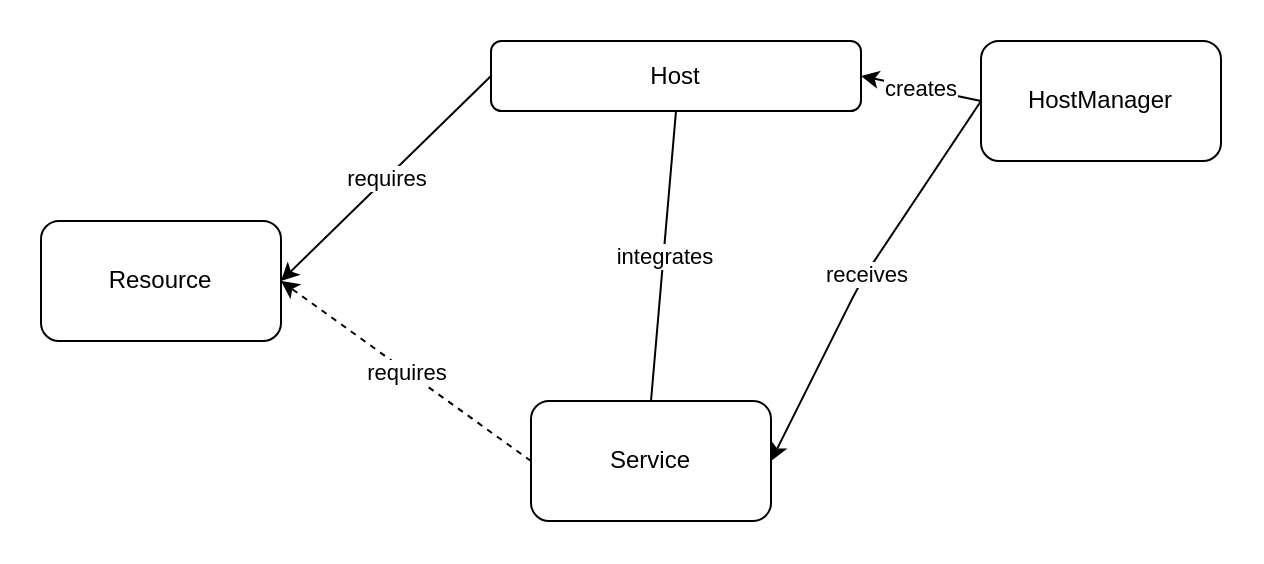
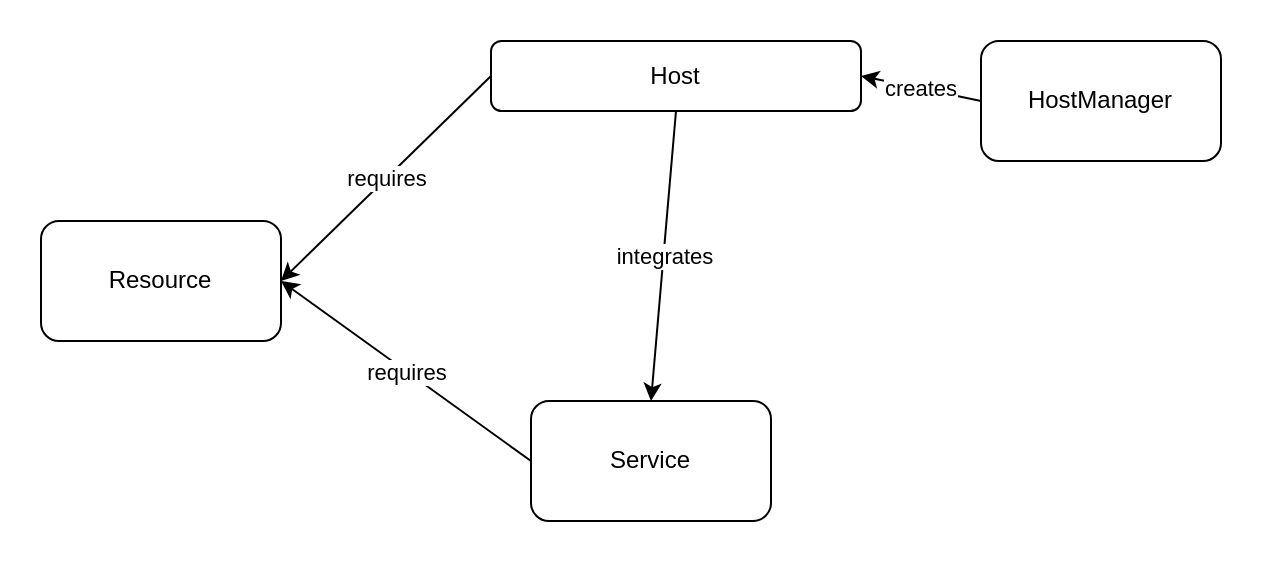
(871, 265) -> none
(652, 391) -> (652, 386)
(476, 421) -> (476, 421)
